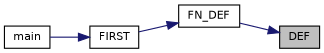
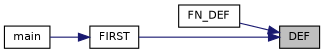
(153, 29) -> (204, 37)
